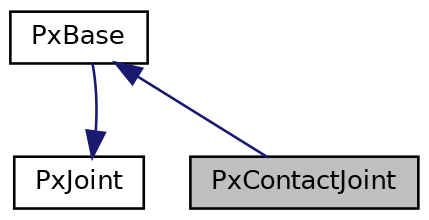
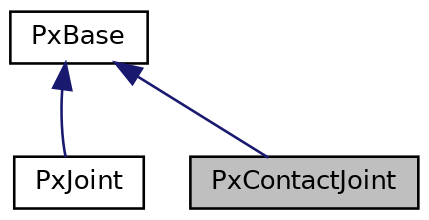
(96, 97) -> (62, 123)
